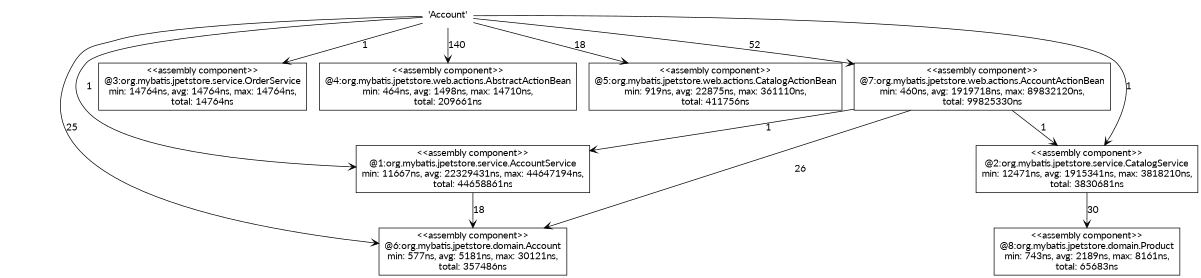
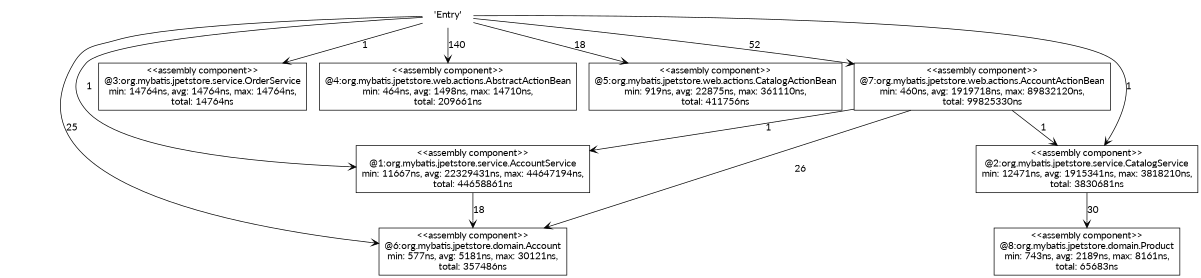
(448, 15) -> (448, 15)
